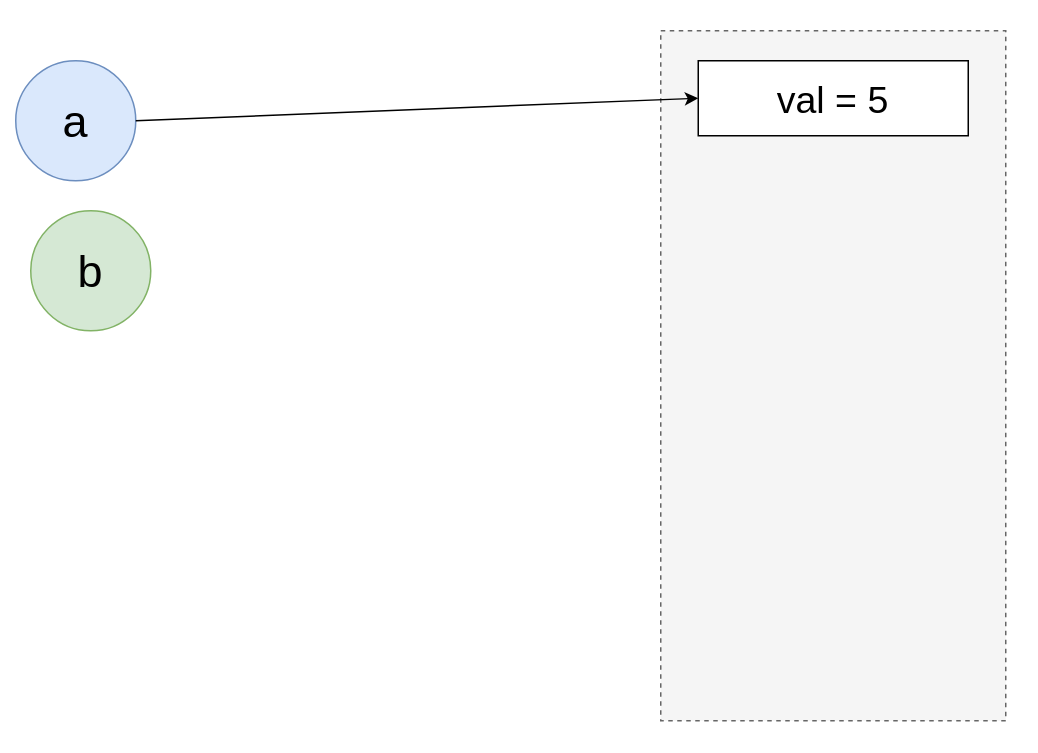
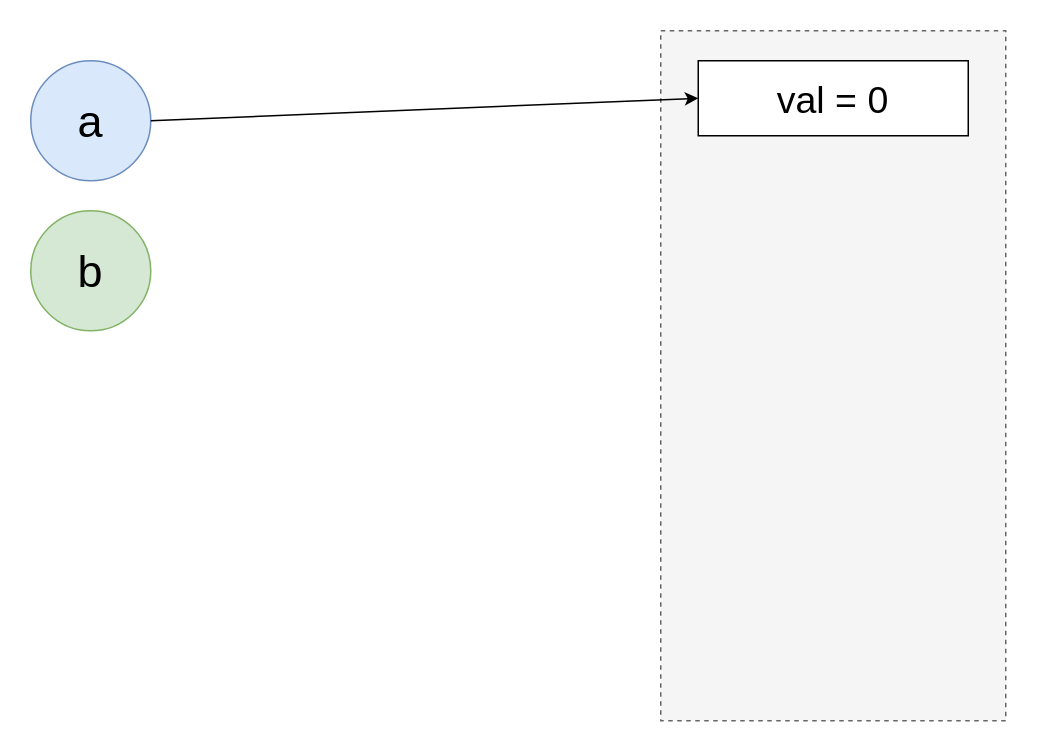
(833, 98) -> (833, 98)
(76, 121) -> (91, 121)
